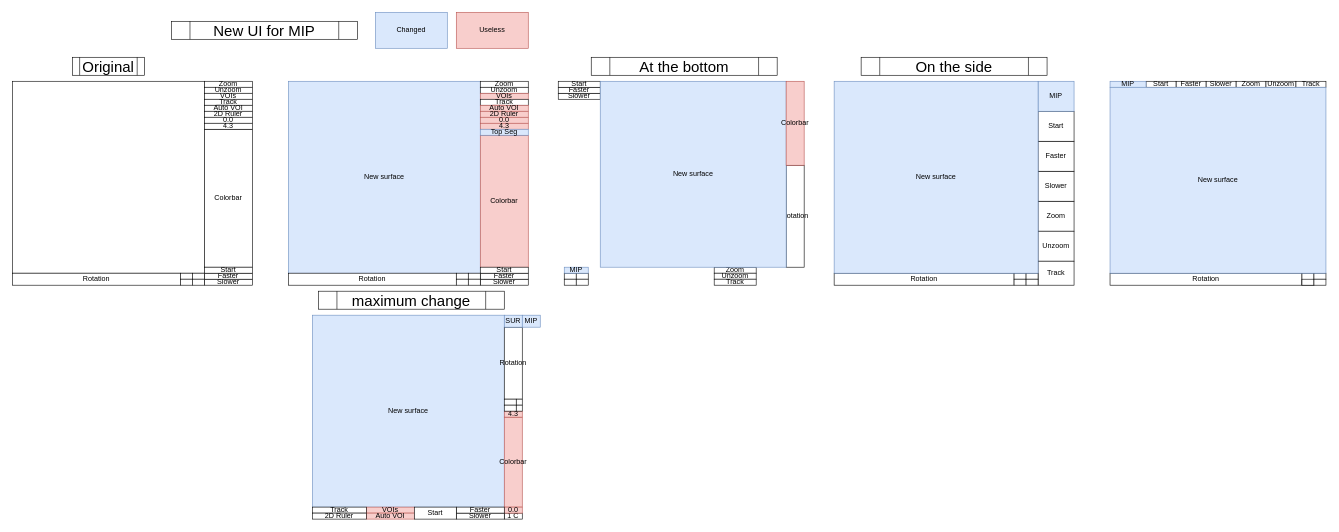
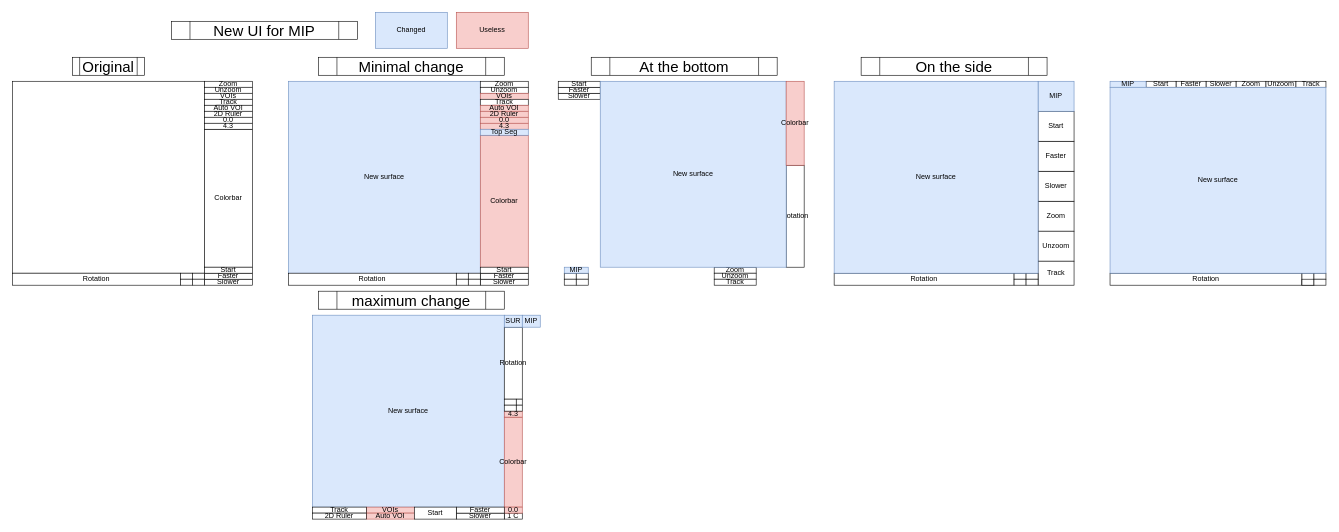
none -> (411, 66)
